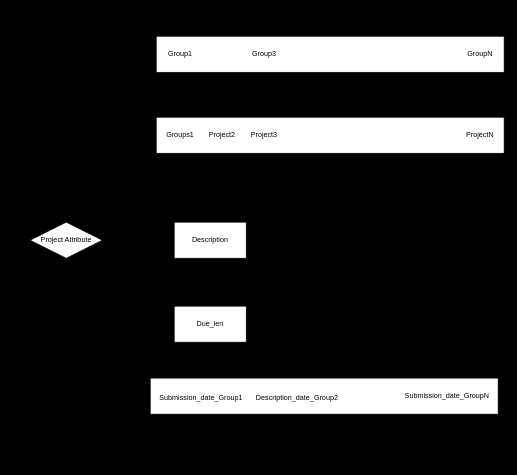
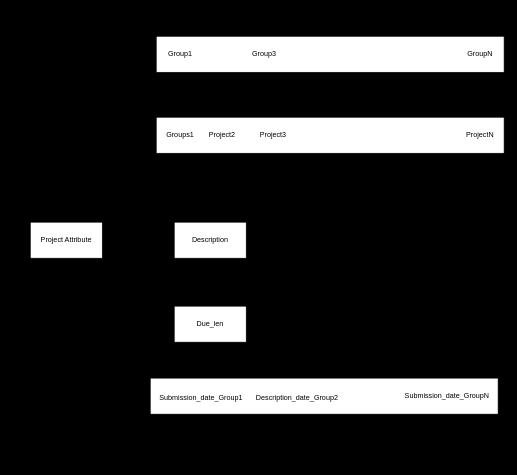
(264, 135) -> (273, 135)
(66, 240) -> (66, 240)
(91, 255) -> none
